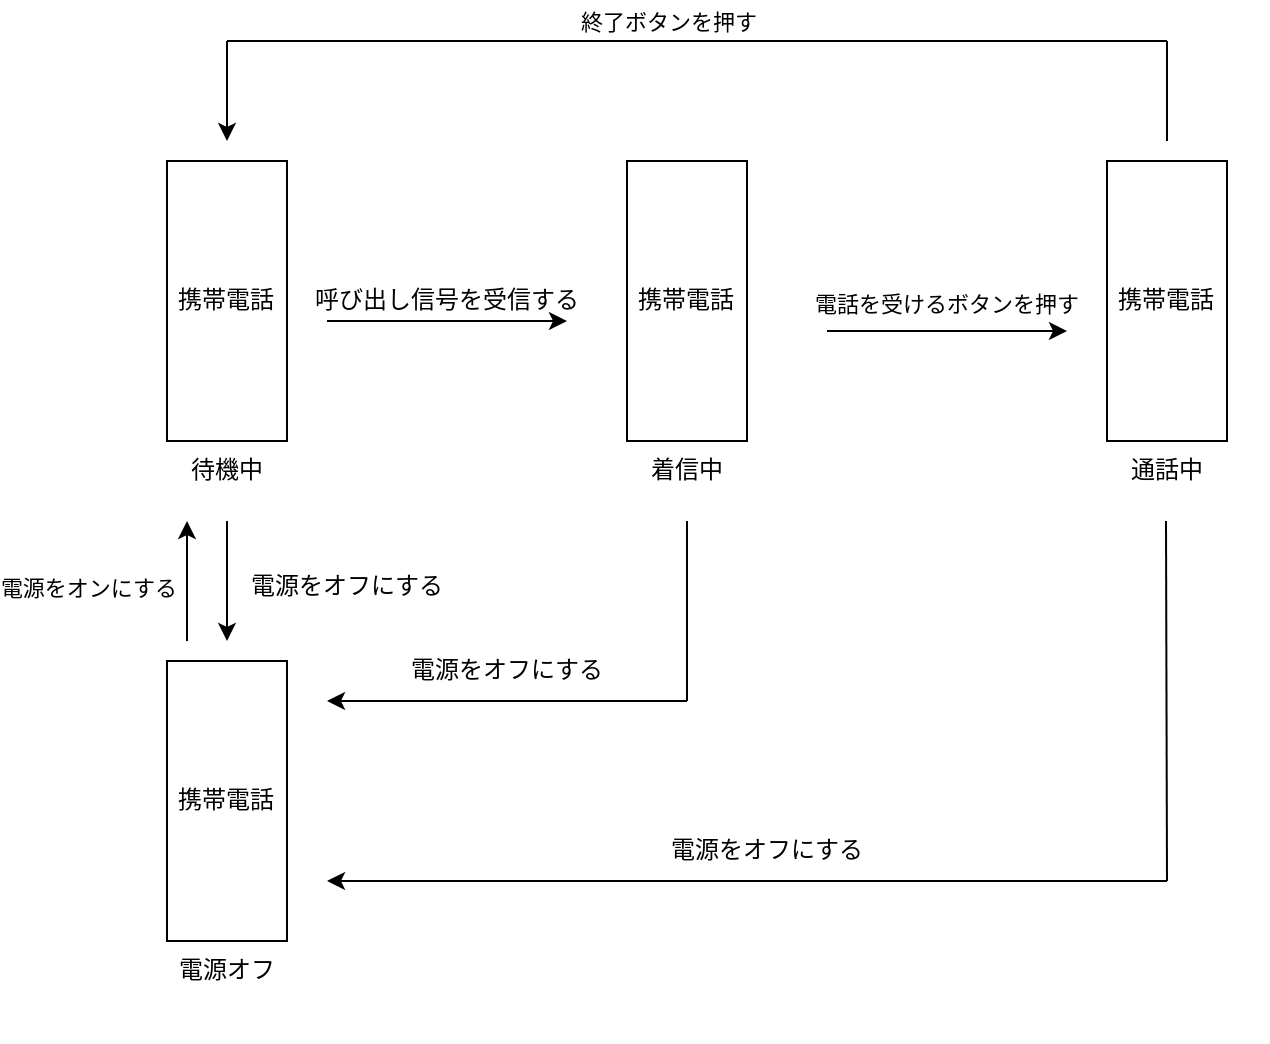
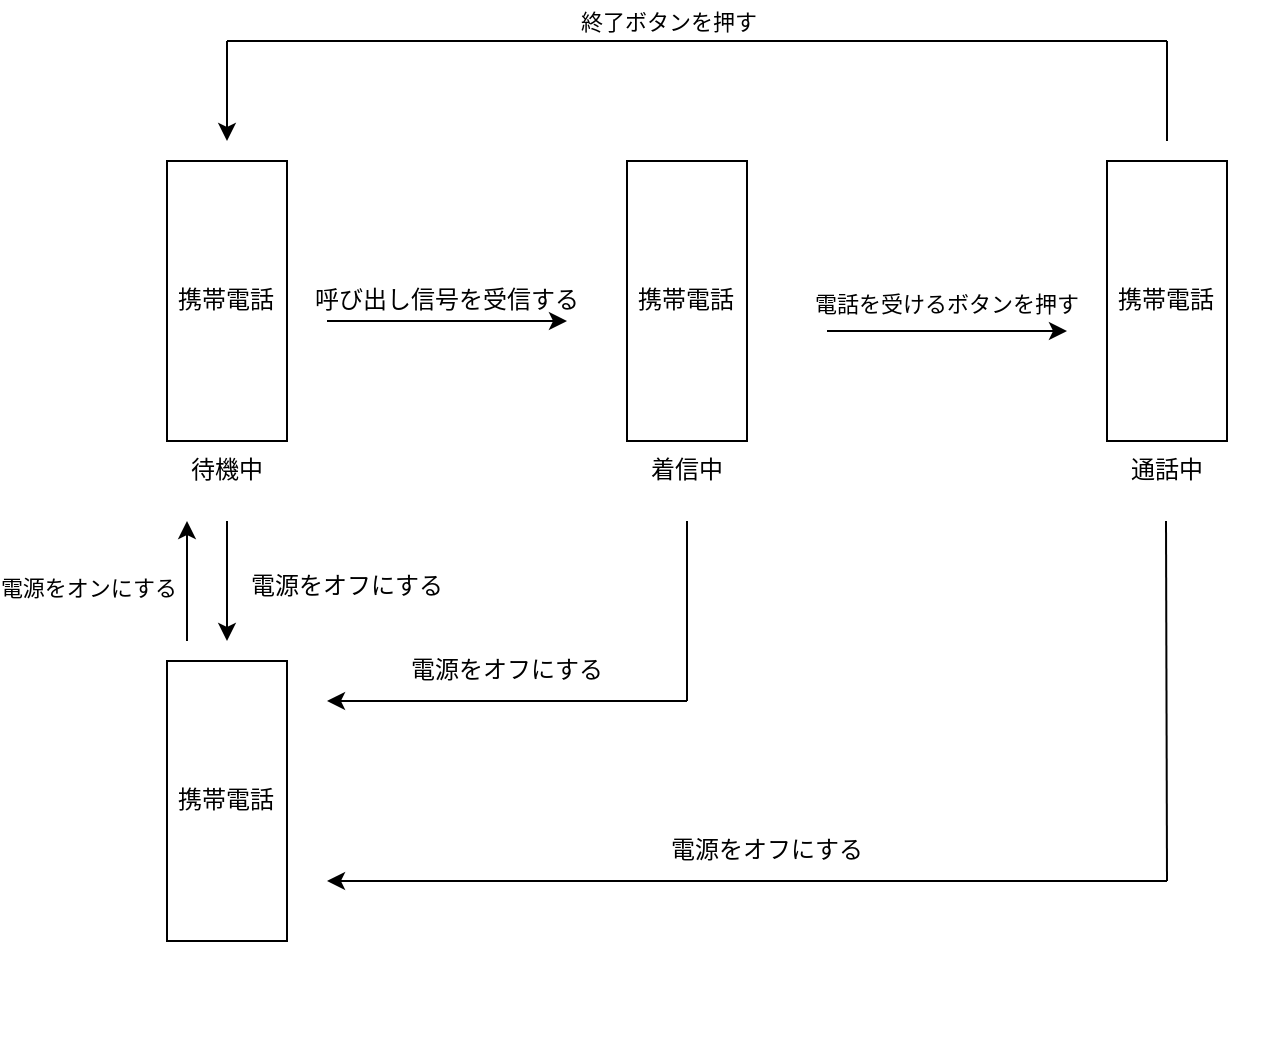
(227, 971) -> none
